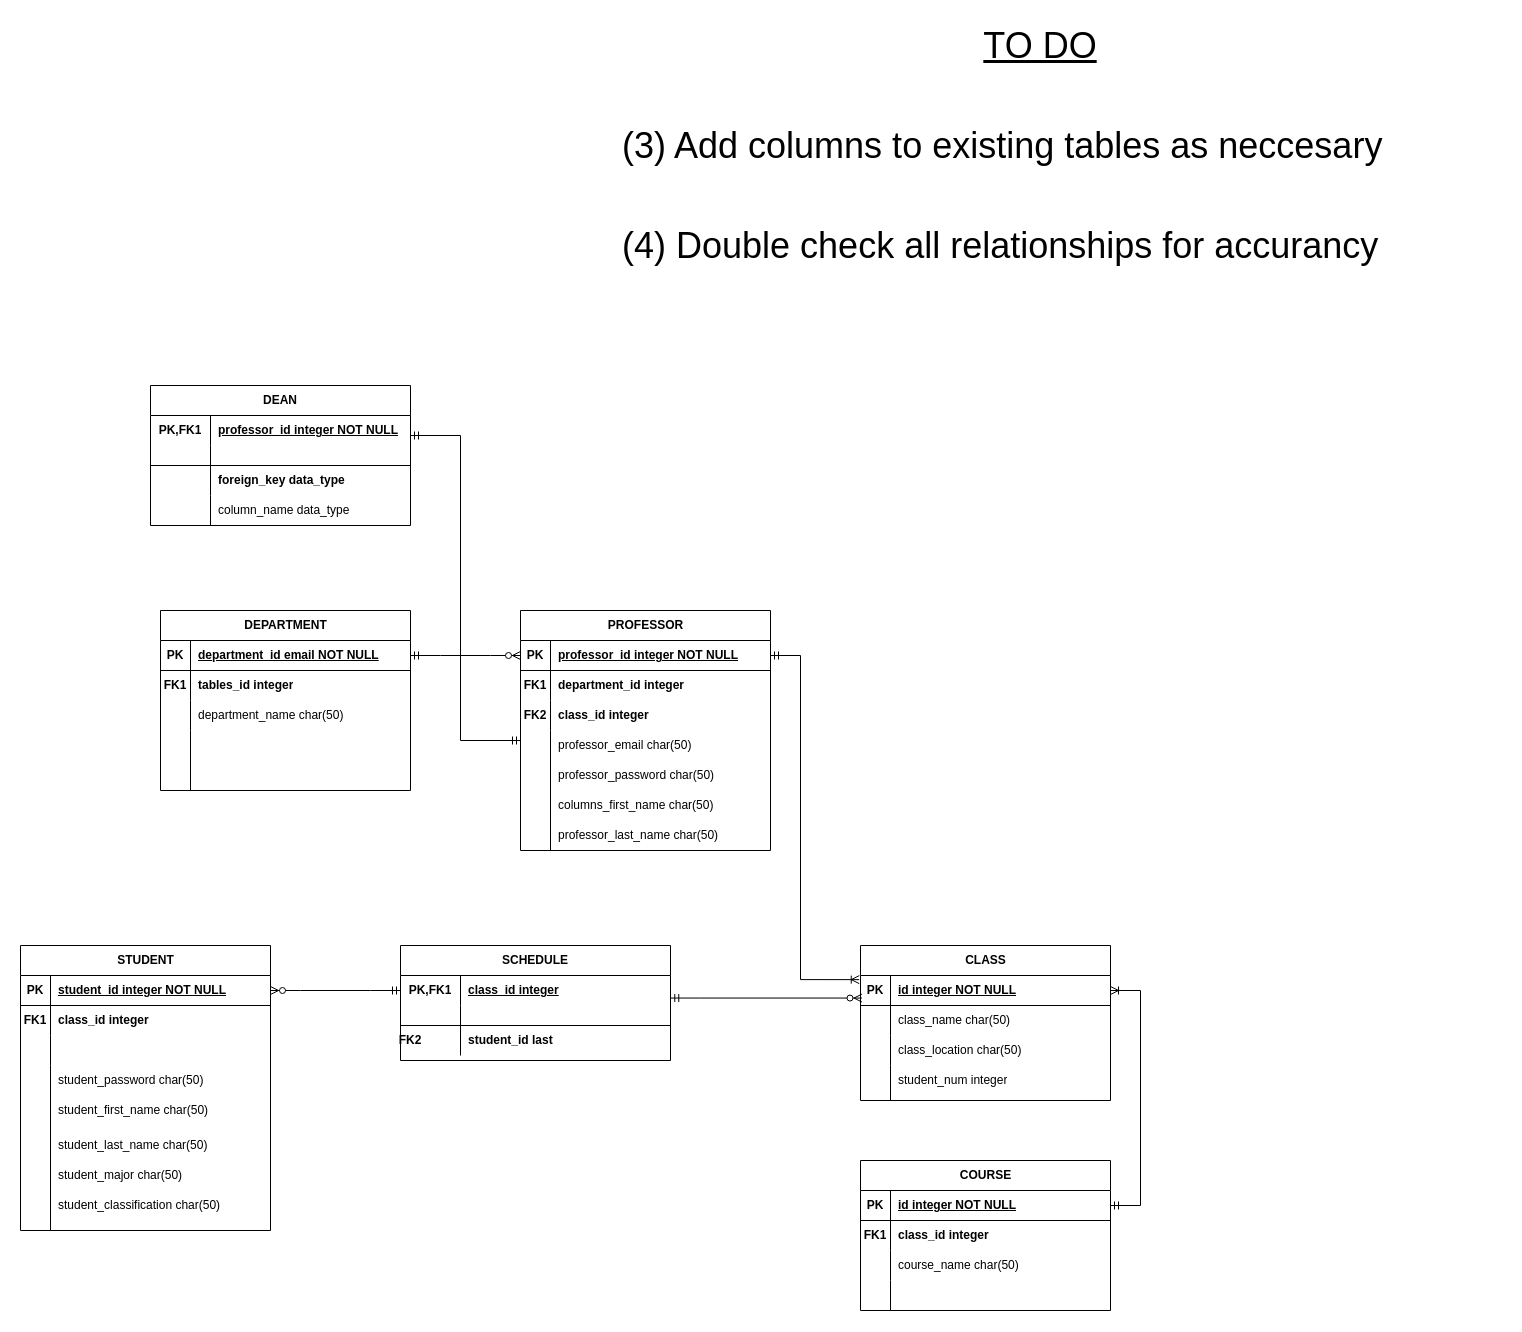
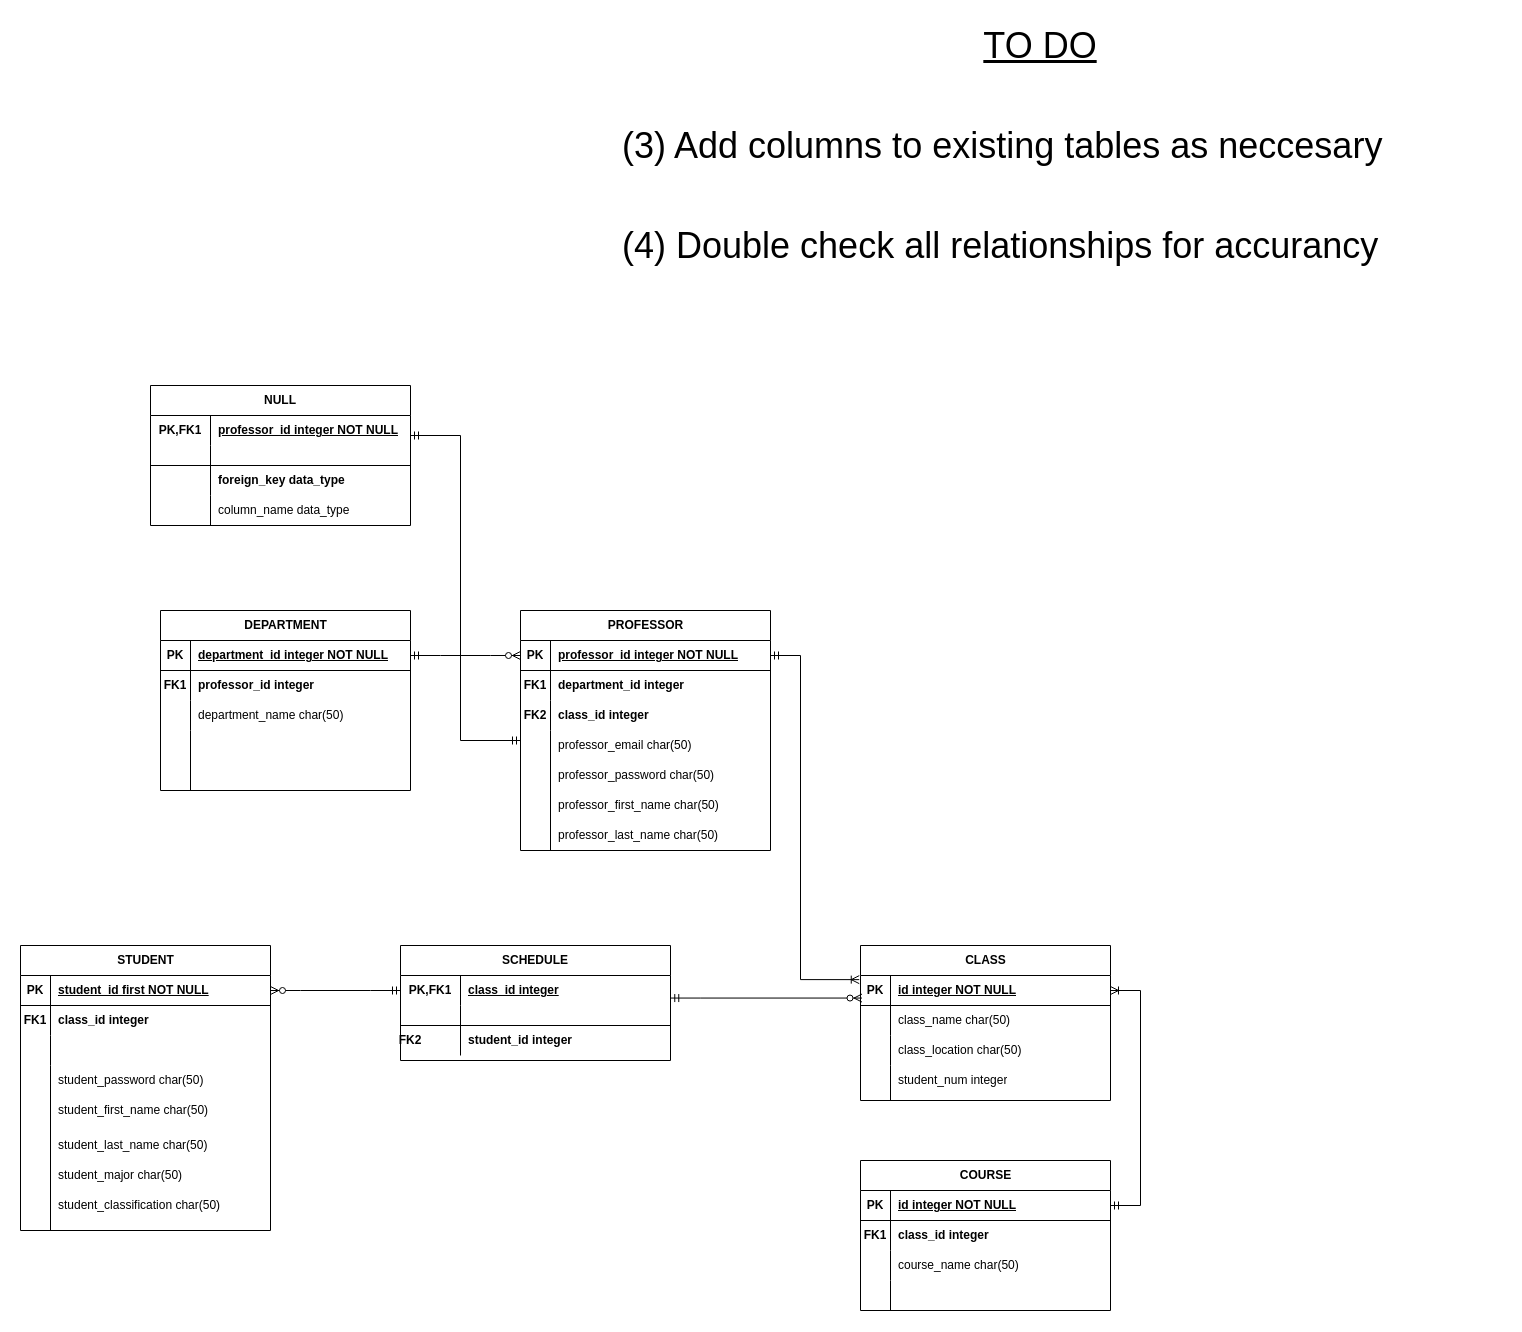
(281, 401) -> (281, 401)
(283, 656) -> (292, 656)
(249, 686) -> (261, 686)
(645, 806) -> (653, 806)
(141, 991) -> (135, 991)
(514, 1041) -> (524, 1041)
